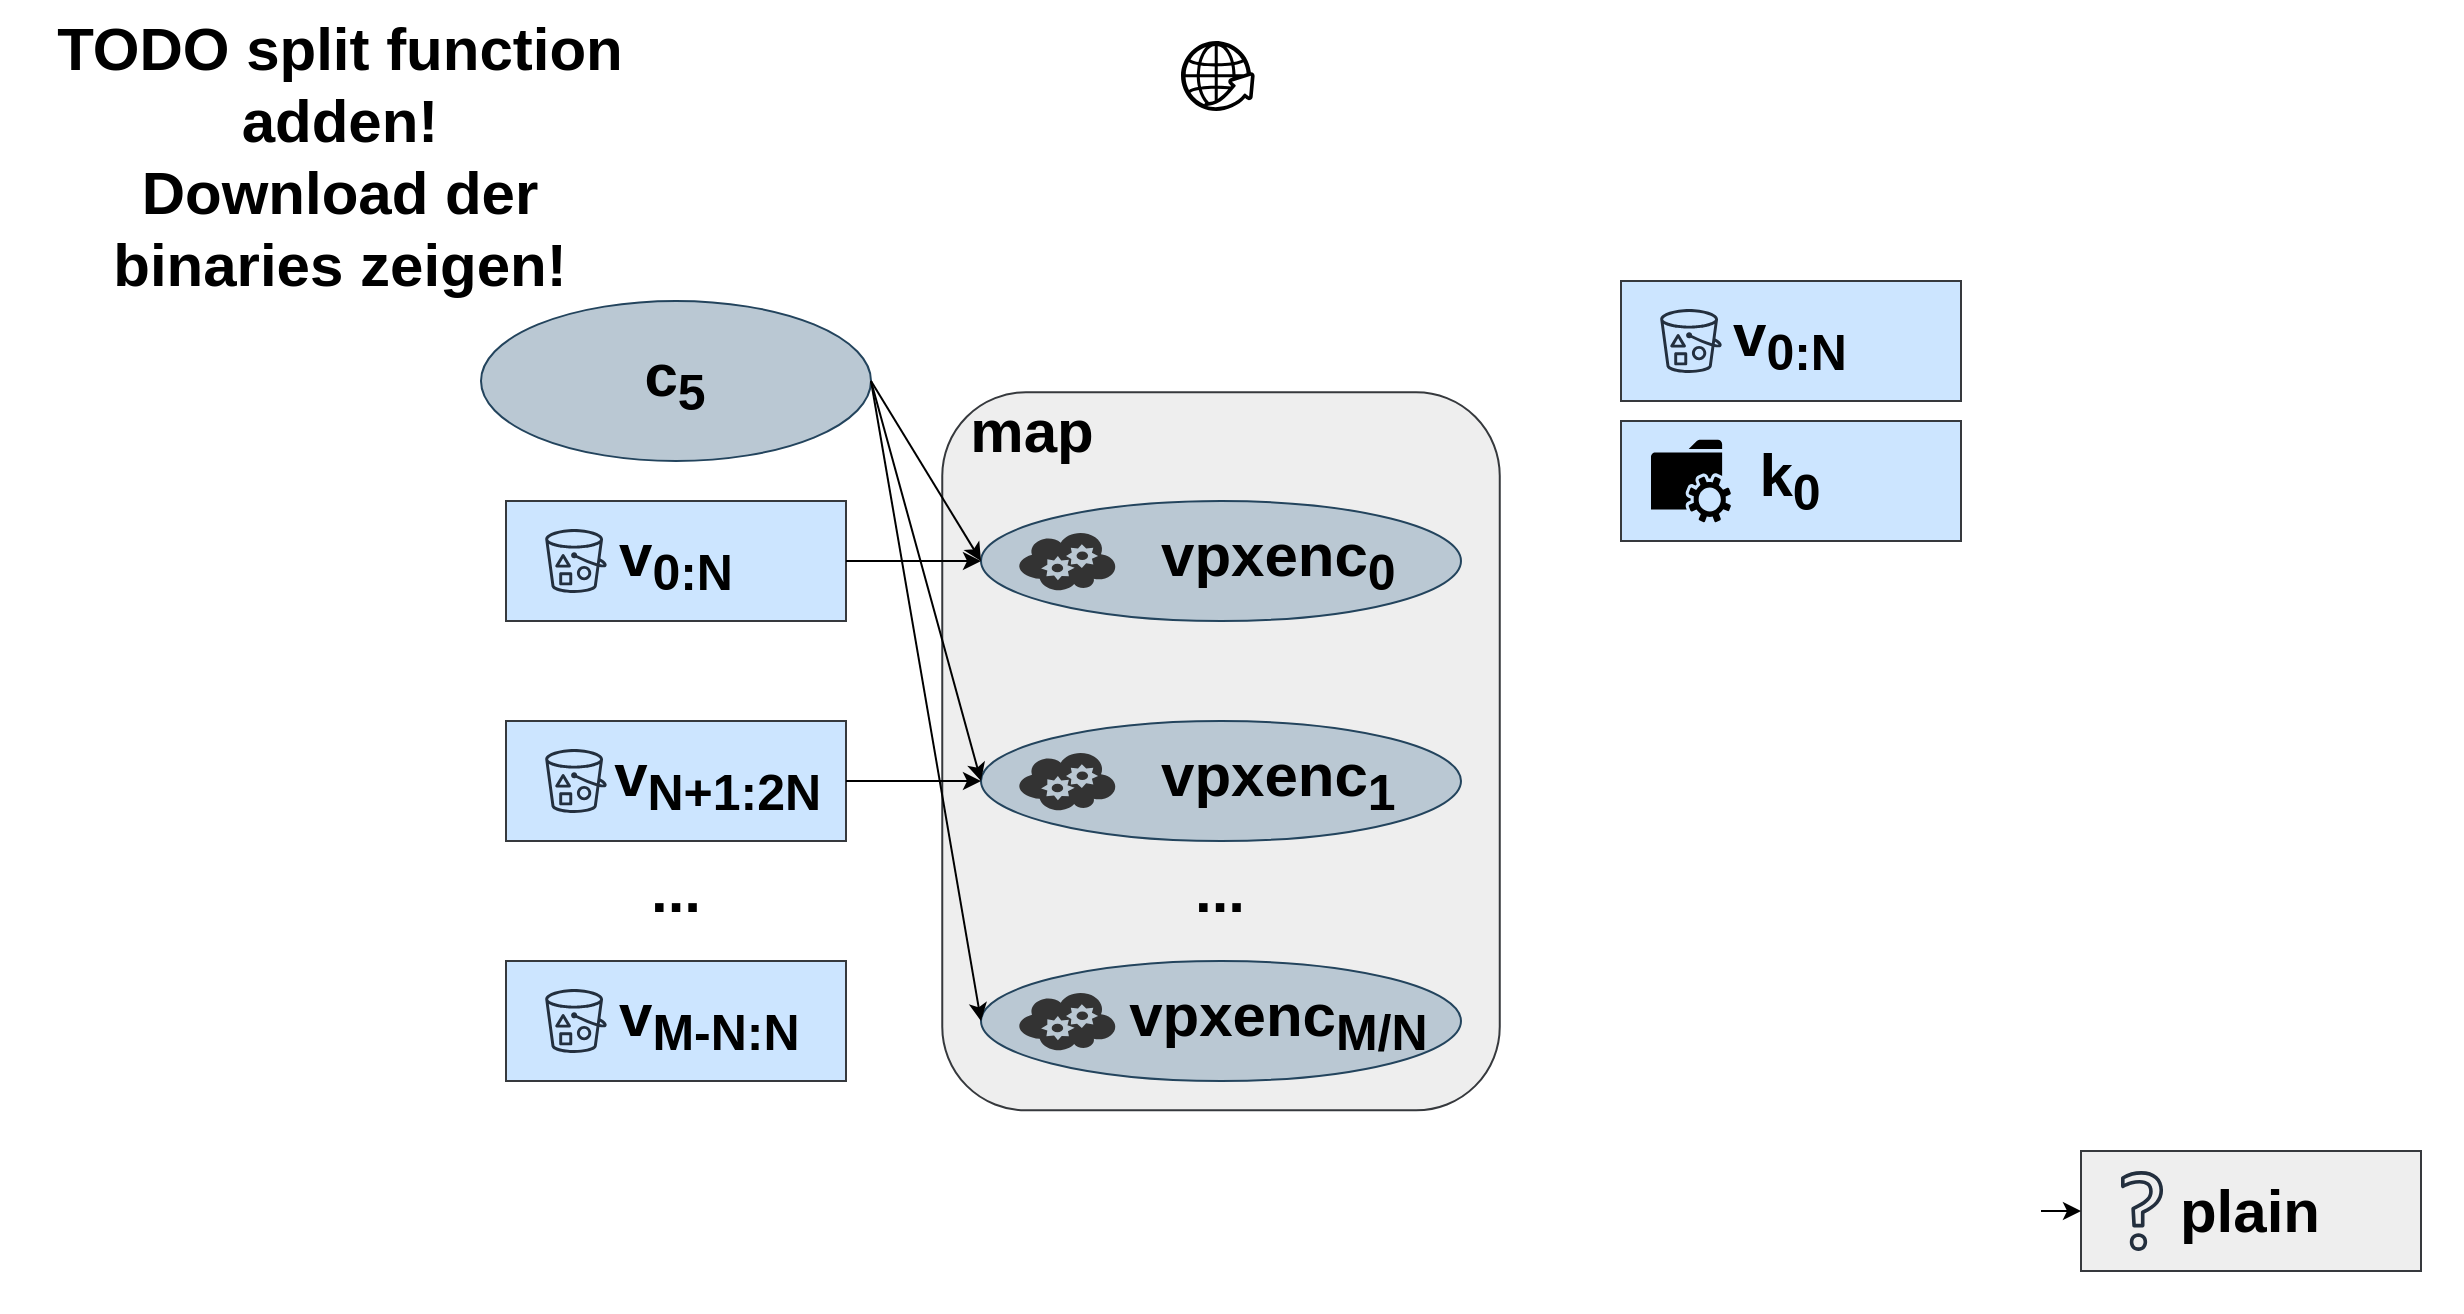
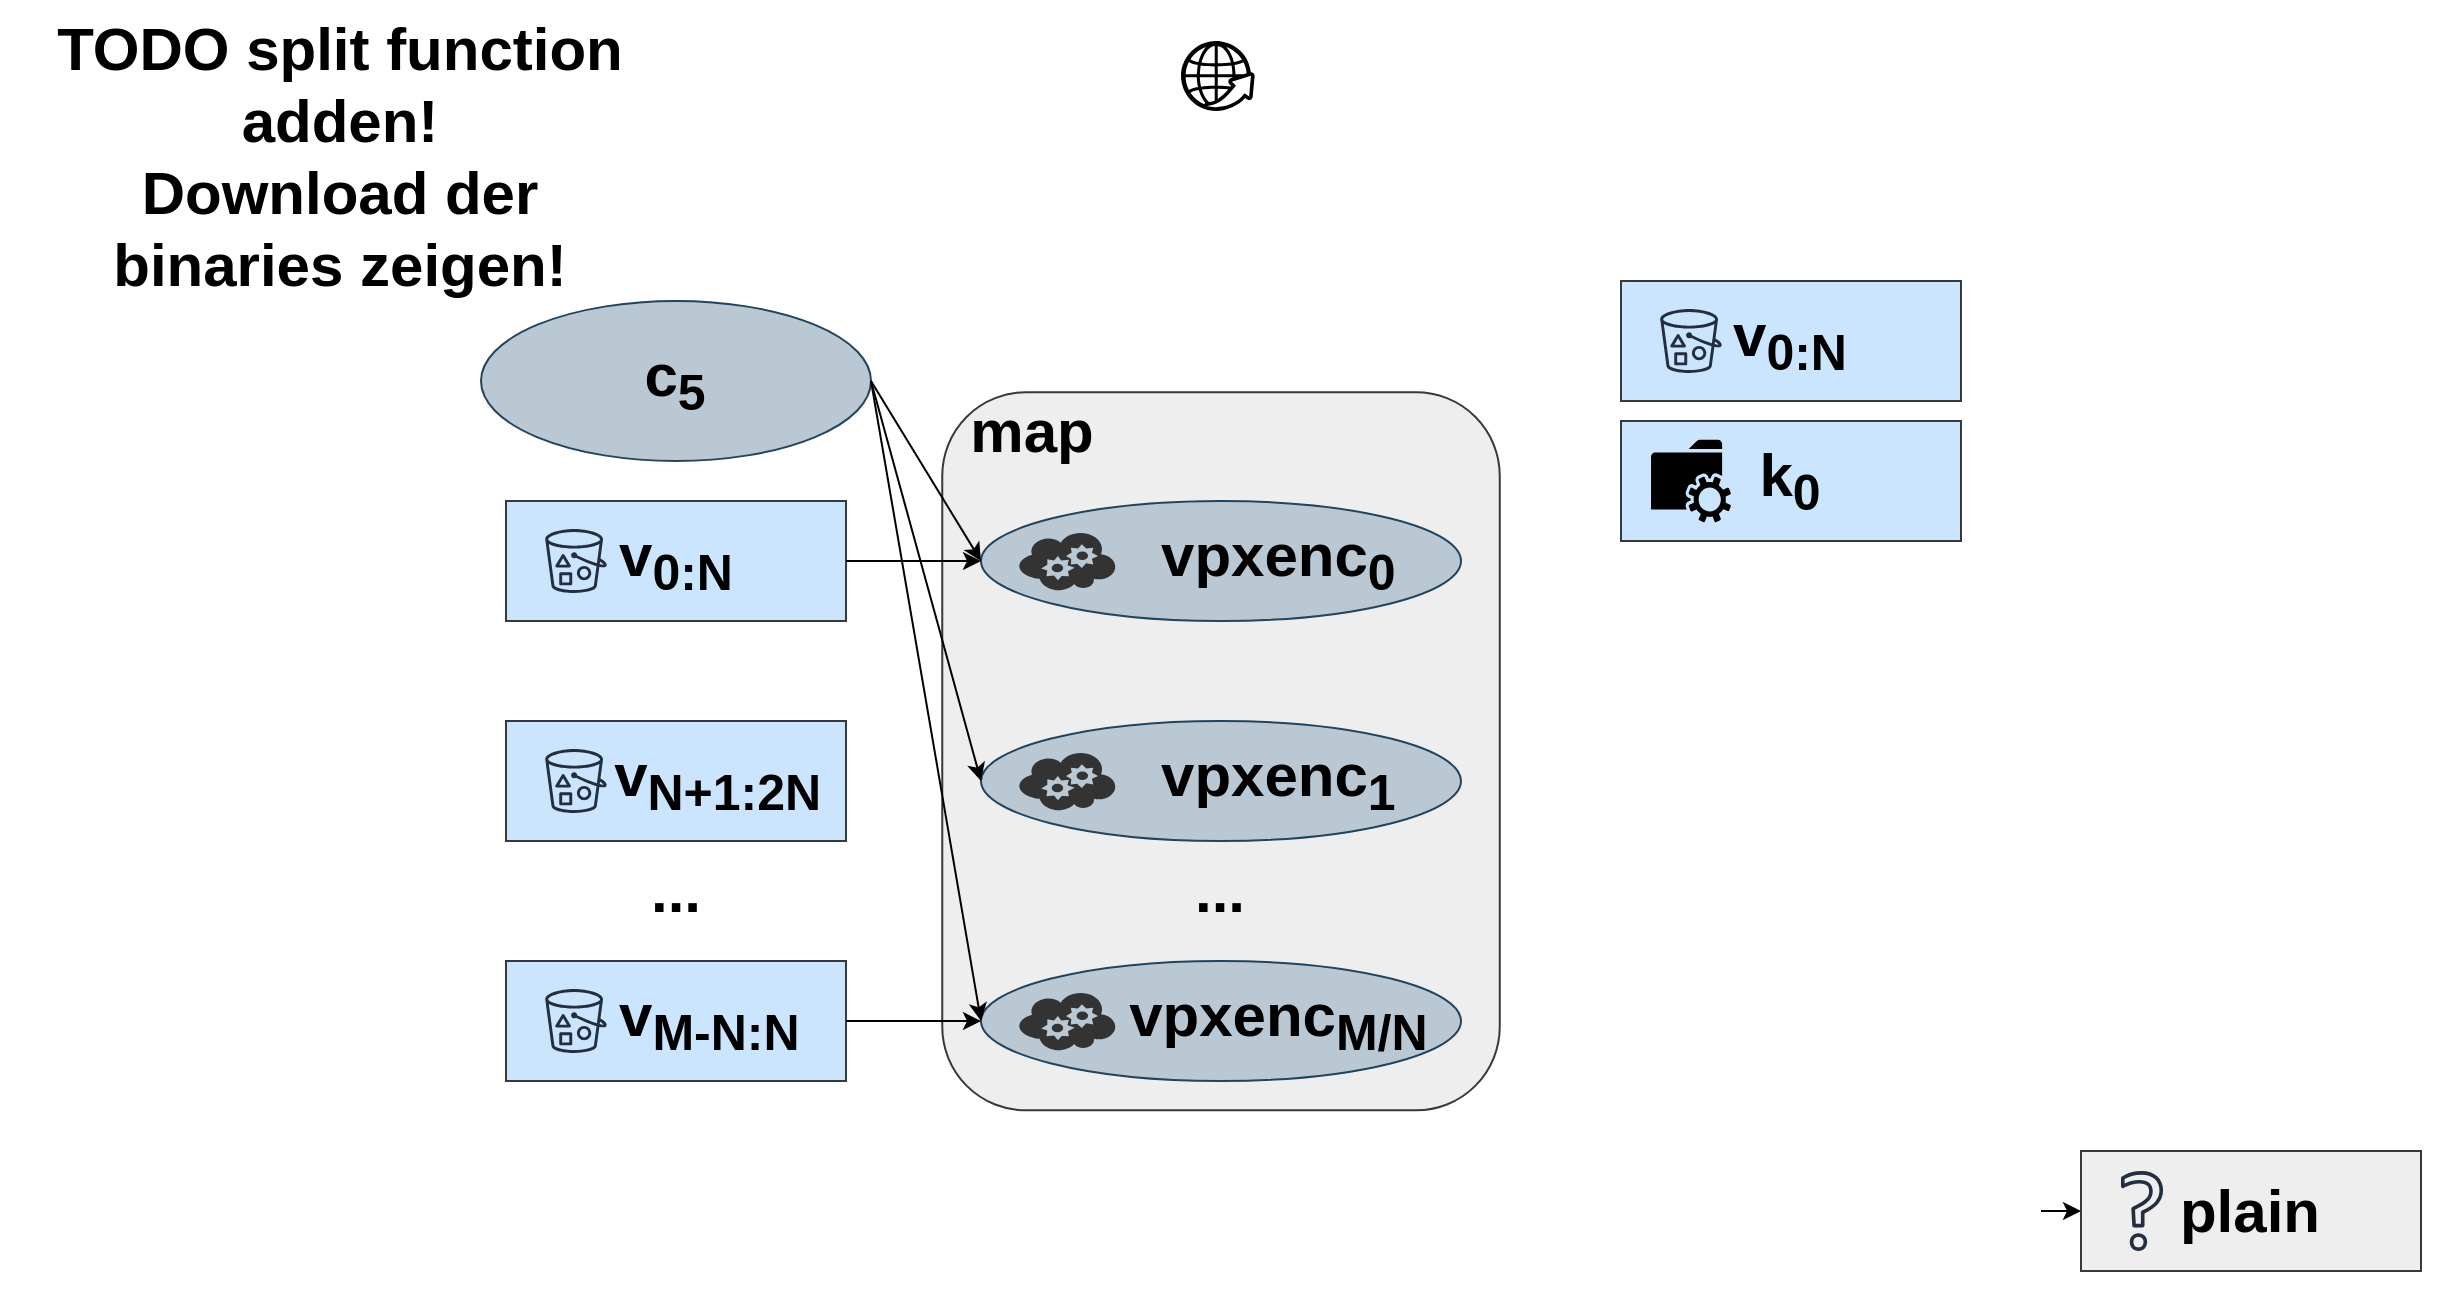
(907, 781) -> none
none -> (907, 1021)
